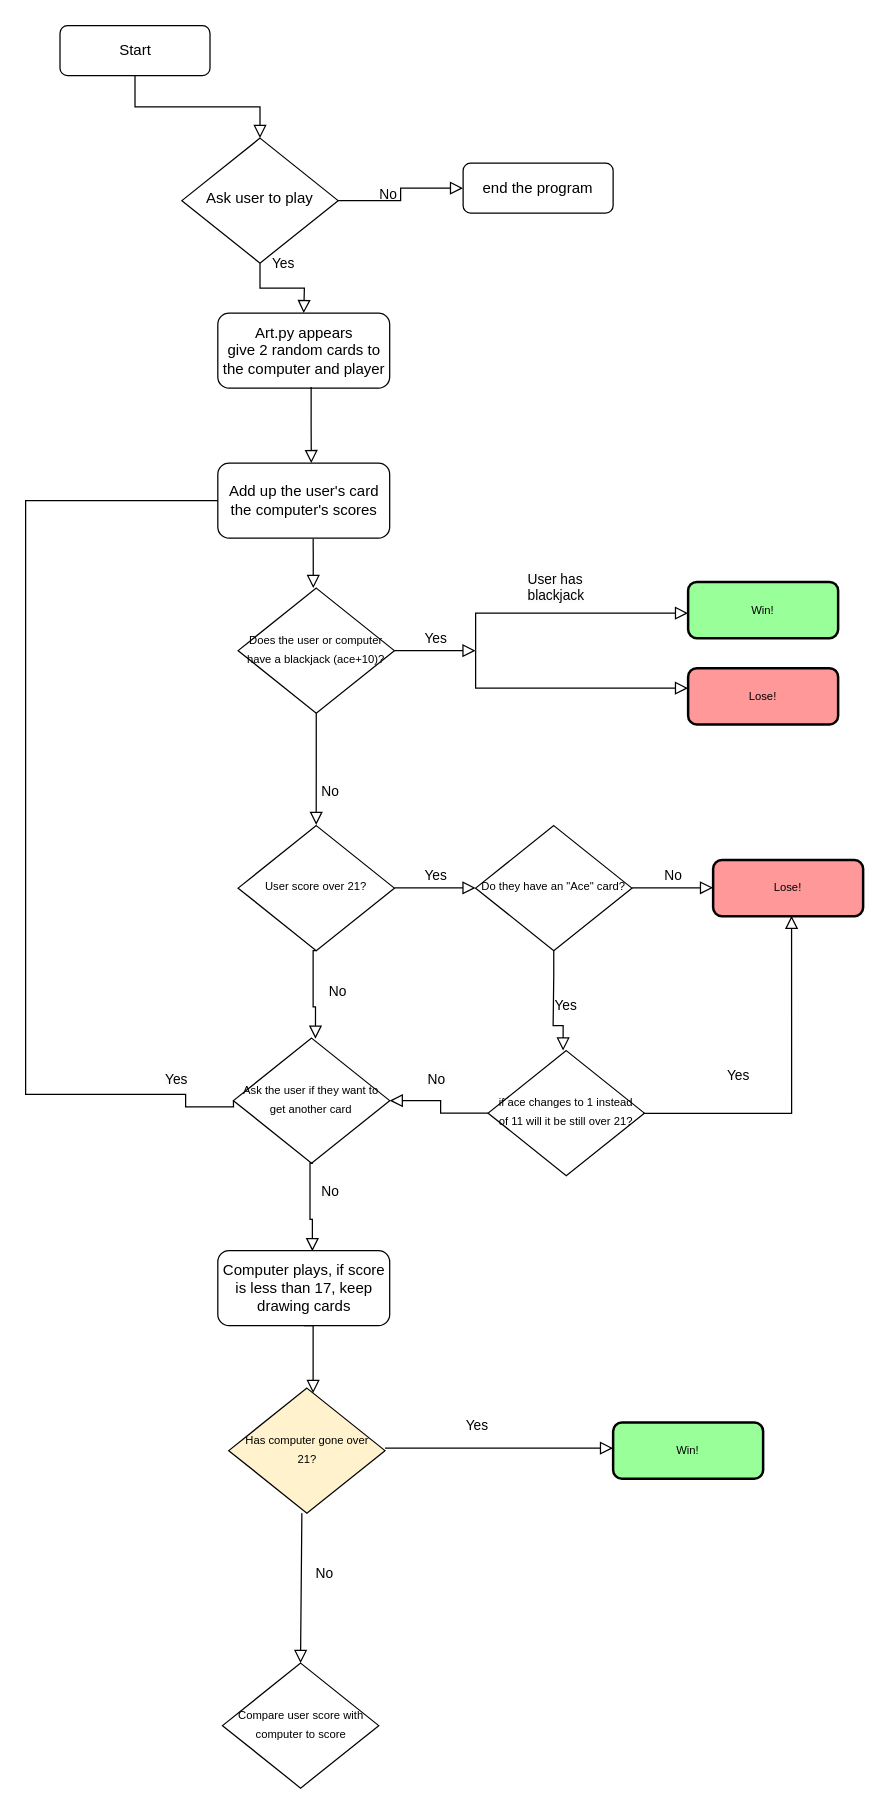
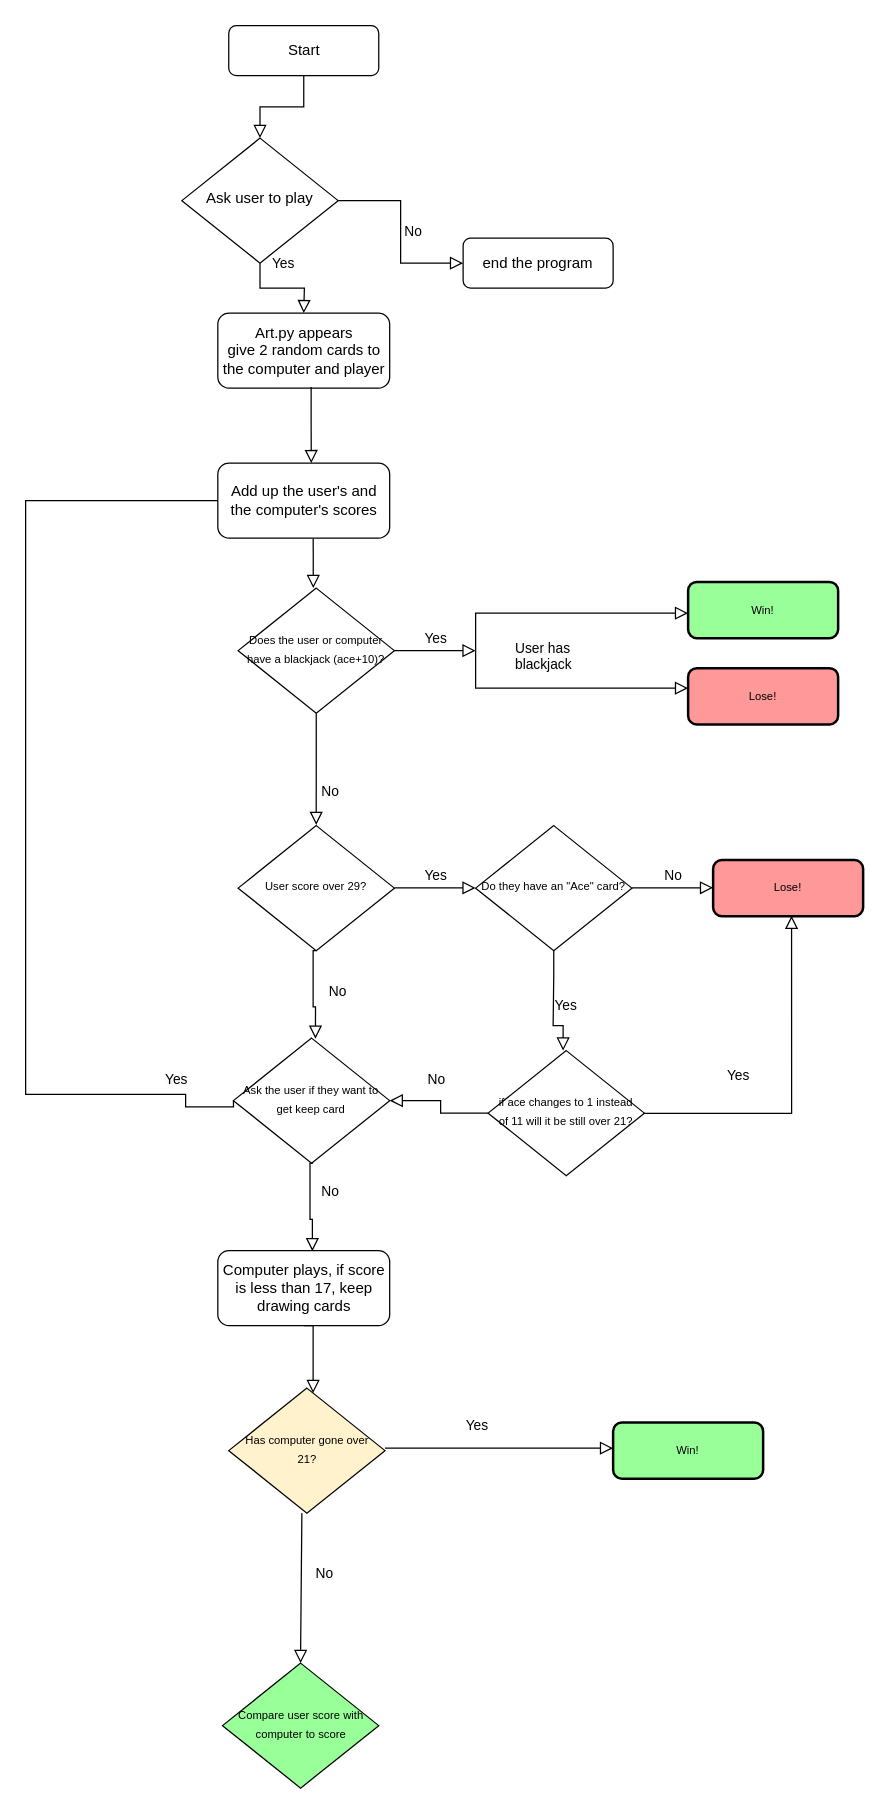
(135, 51) -> (304, 51)
(538, 188) -> (538, 263)
(304, 501) -> (304, 501)
(557, 588) -> (544, 657)
(316, 886) -> (316, 886)
(311, 1098) -> (311, 1098)
(301, 1726) -> (301, 1726)
